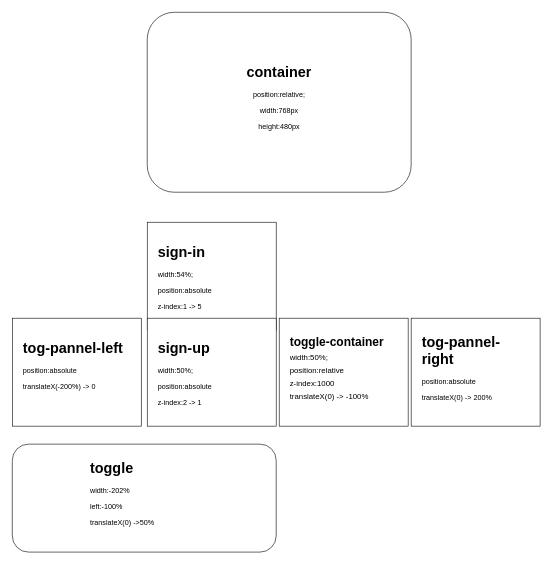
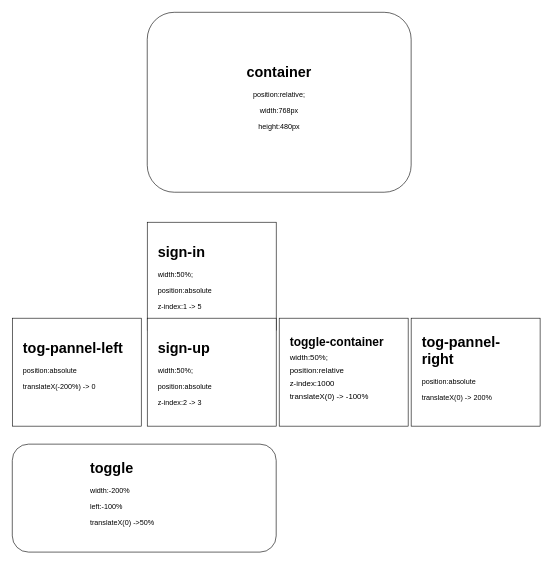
(189, 252) -> (189, 252)
(189, 348) -> (189, 348)
(127, 468) -> (127, 468)
